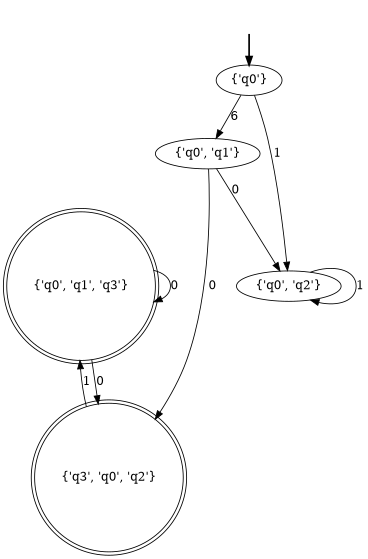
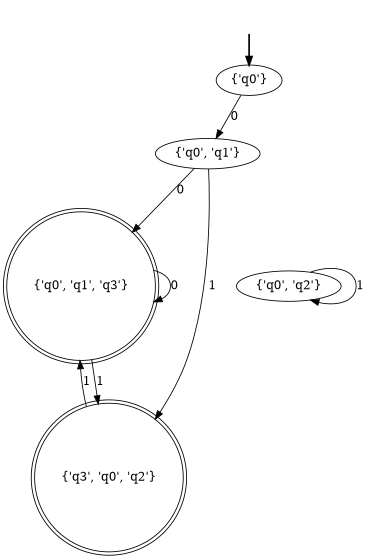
(235, 117) -> (235, 117)
(275, 178) -> none
(246, 216) -> (166, 197)
(213, 286) -> (213, 286)
(100, 382) -> (100, 382)
